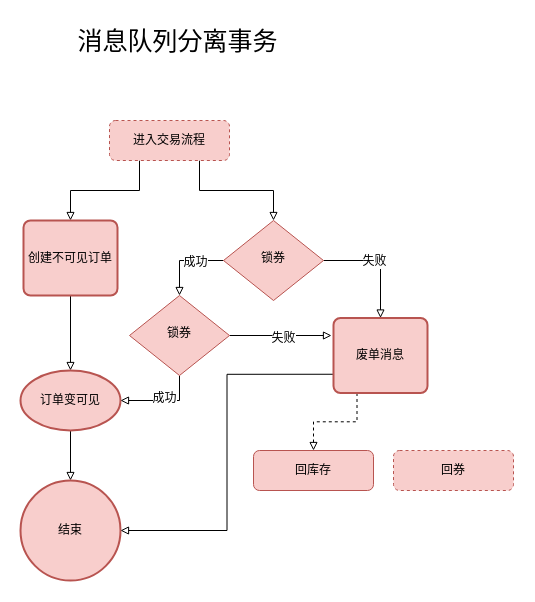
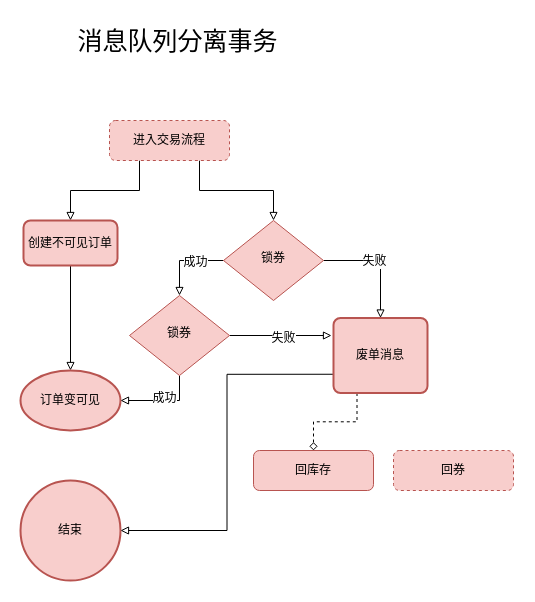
(71, 258) -> (71, 243)
(314, 441) -> (314, 441)
(71, 451) -> none
